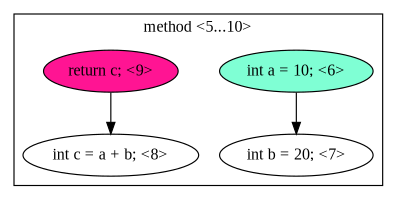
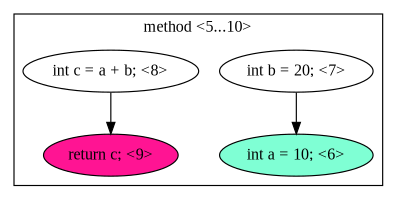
(111, 107) -> (111, 107)
(296, 107) -> (296, 107)
